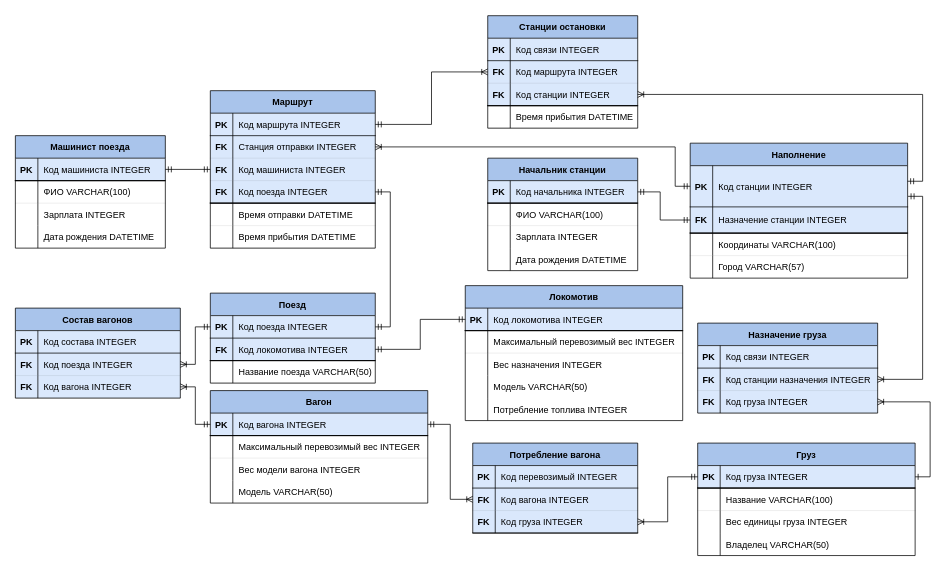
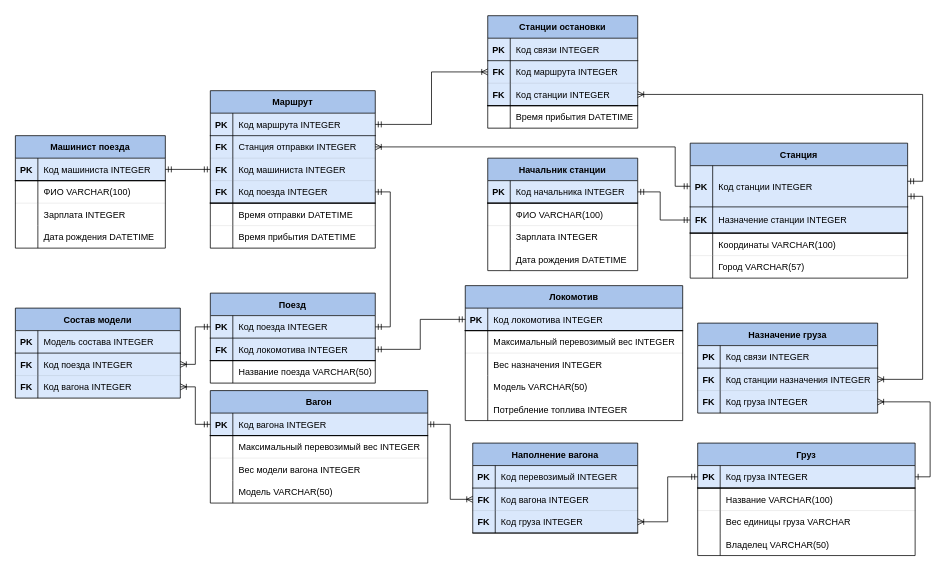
(799, 155) -> (799, 155)
(98, 320) -> (98, 320)
(89, 342) -> (97, 342)
(555, 455) -> (555, 455)
(785, 522) -> (785, 522)
